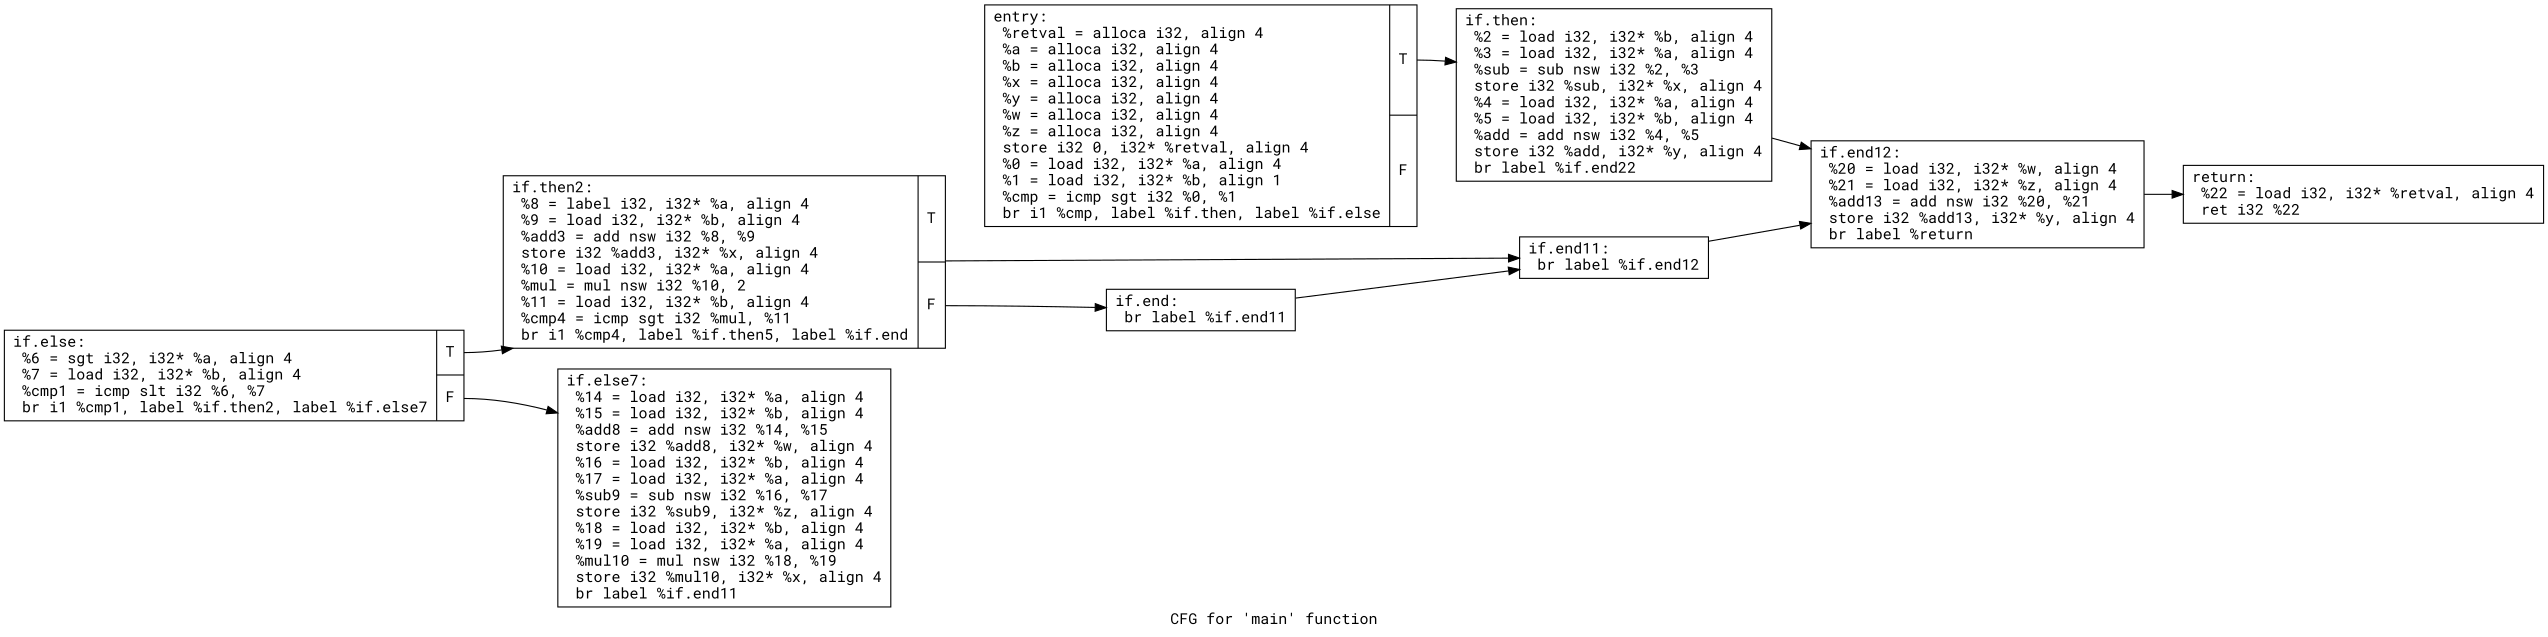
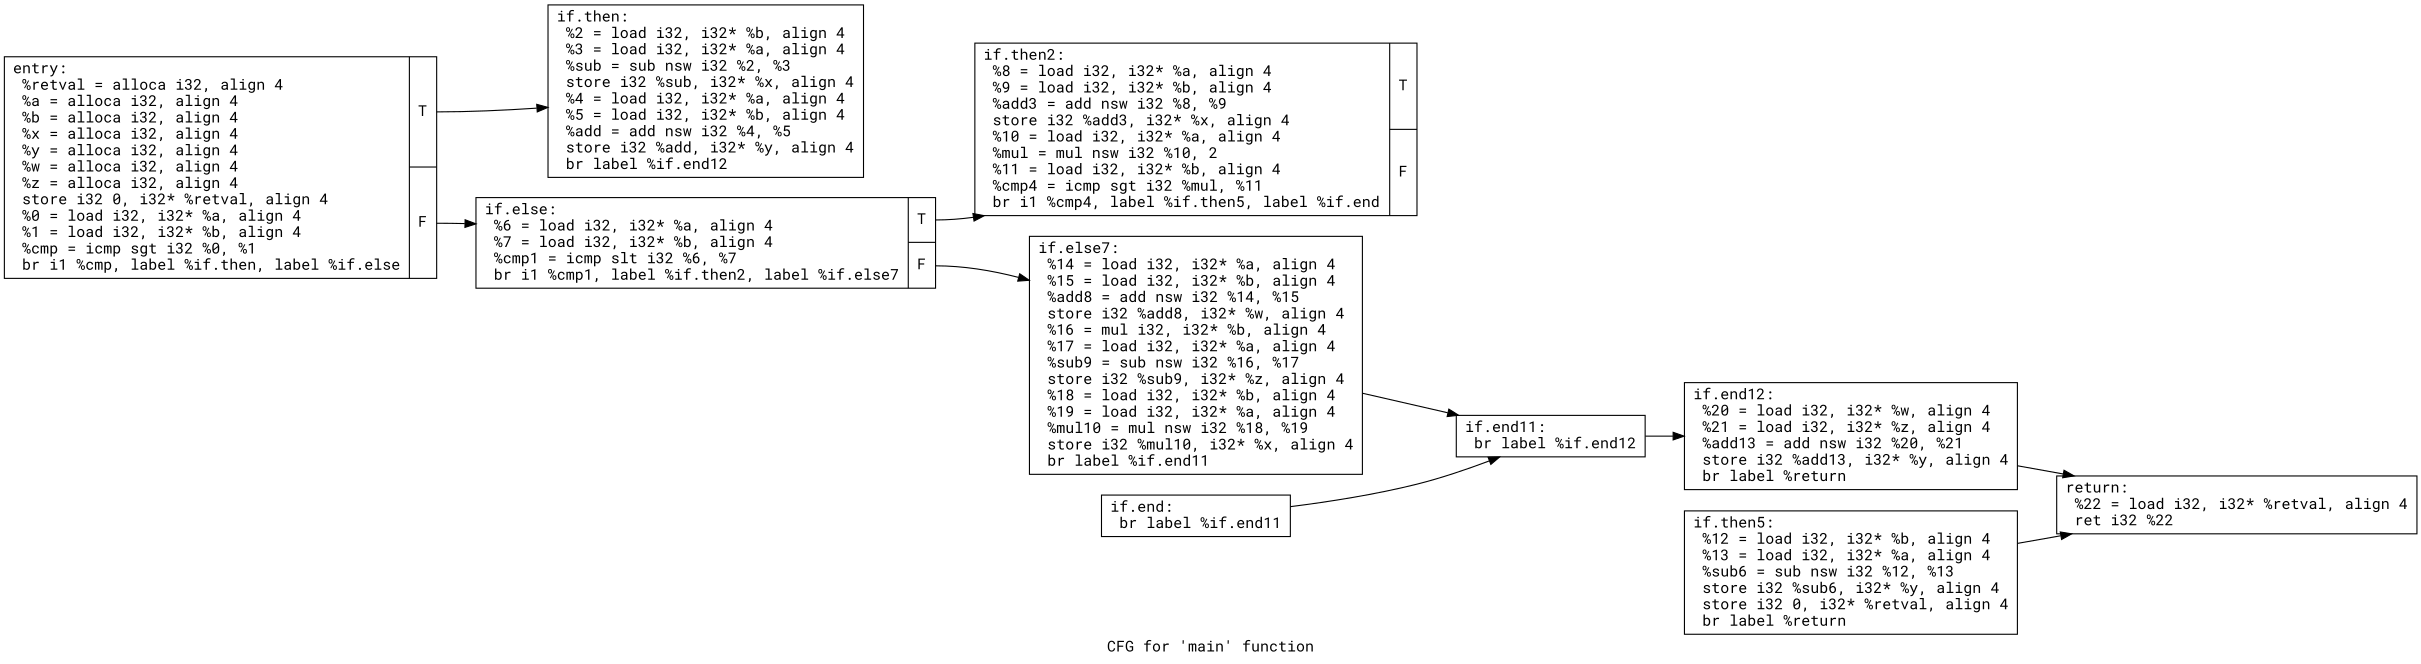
(1786, 142) -> none
(1551, 168) -> (642, 164)
(1138, 181) -> (158, 233)
(661, 204) -> (1128, 72)
none -> (451, 223)
(1227, 260) -> (1405, 403)
(1020, 306) -> none
(153, 359) -> (629, 226)
(716, 463) -> (1183, 330)
none -> (1851, 573)
